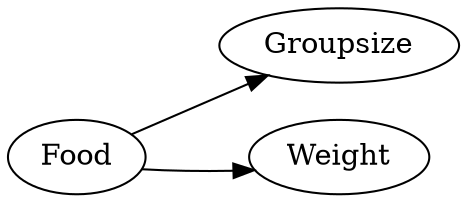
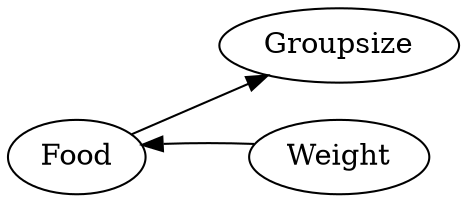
(188, 171) -> (209, 143)
